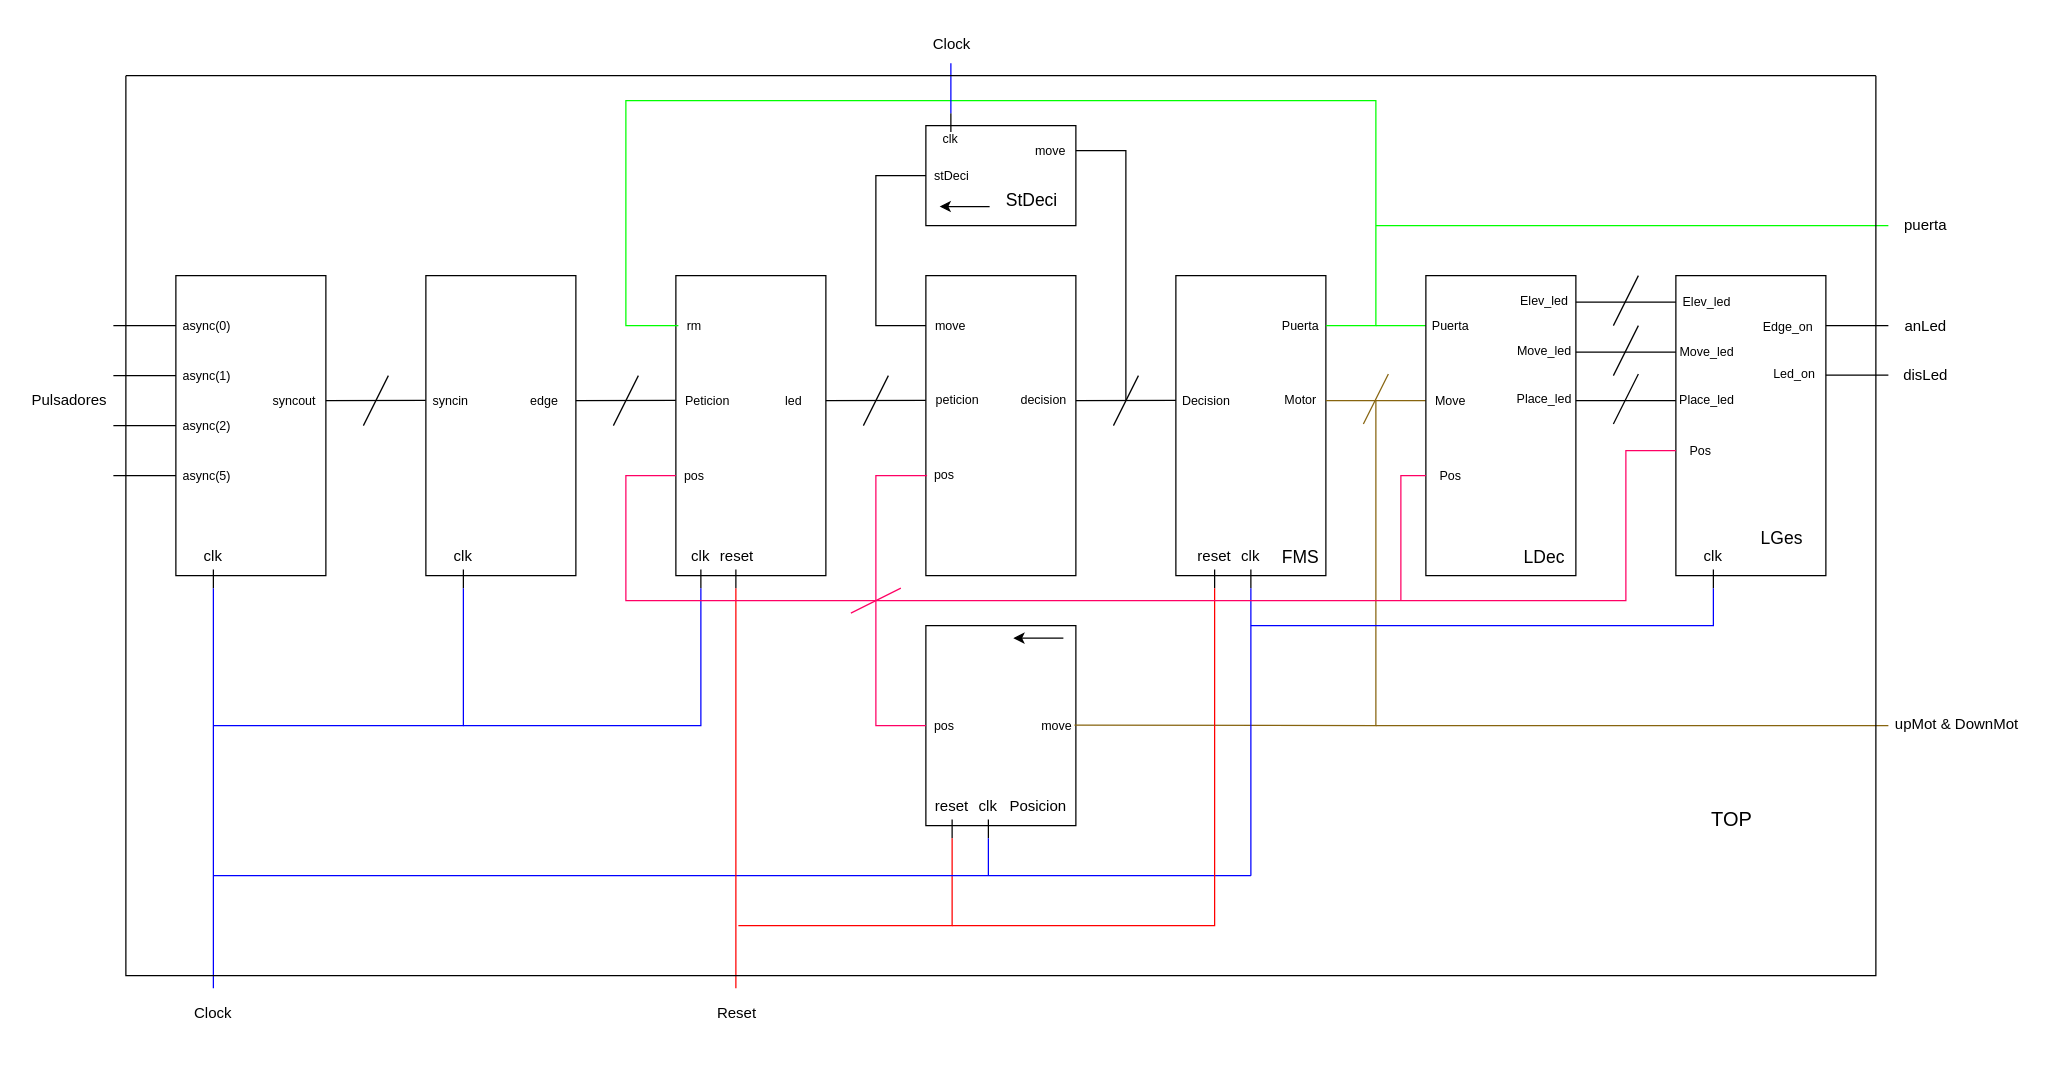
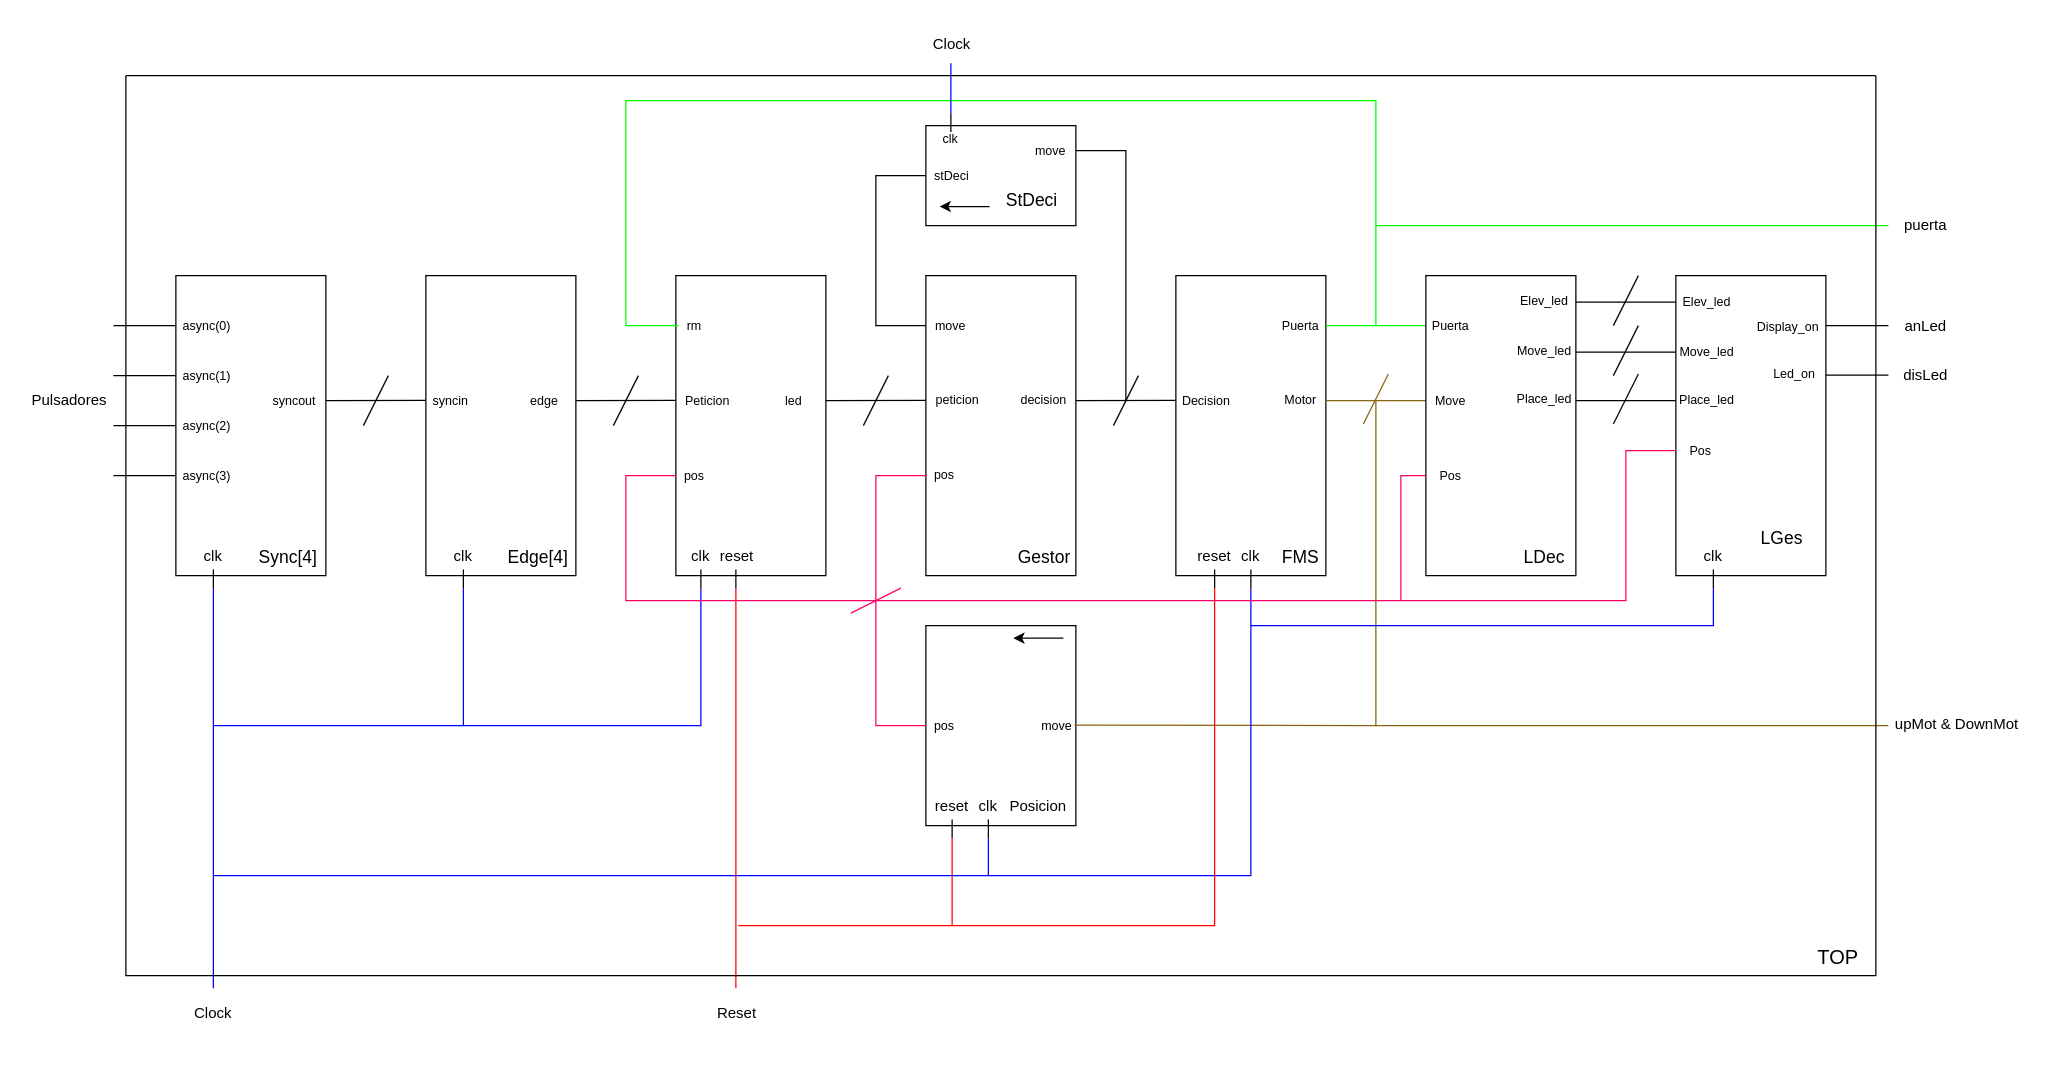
(1788, 327) -> (1788, 327)
(207, 476) -> (207, 476)
none -> (288, 557)
none -> (538, 557)
none -> (1044, 557)
(1732, 819) -> (1838, 957)
